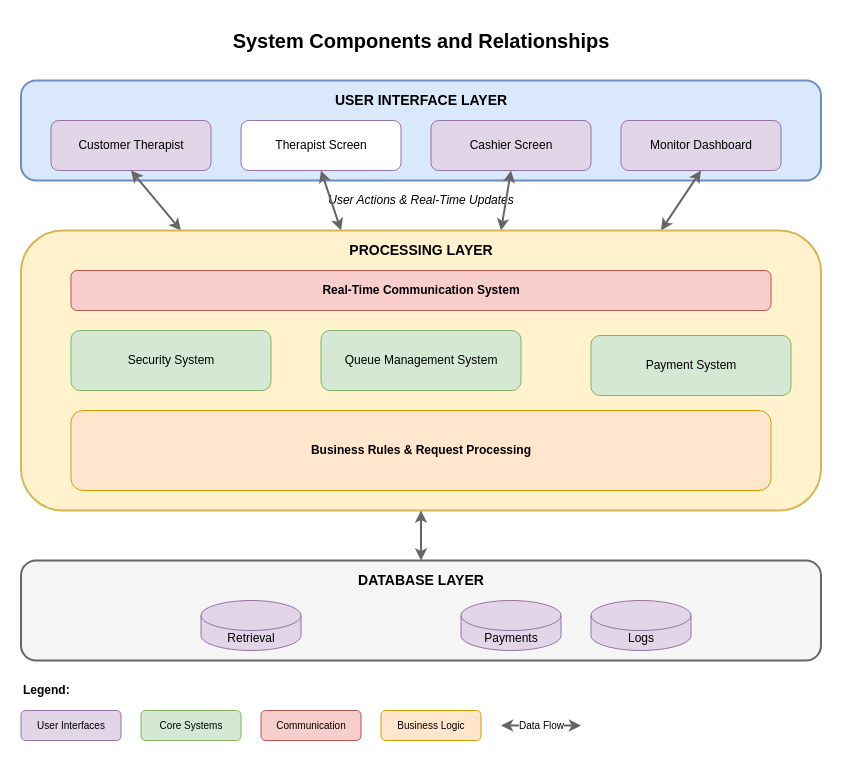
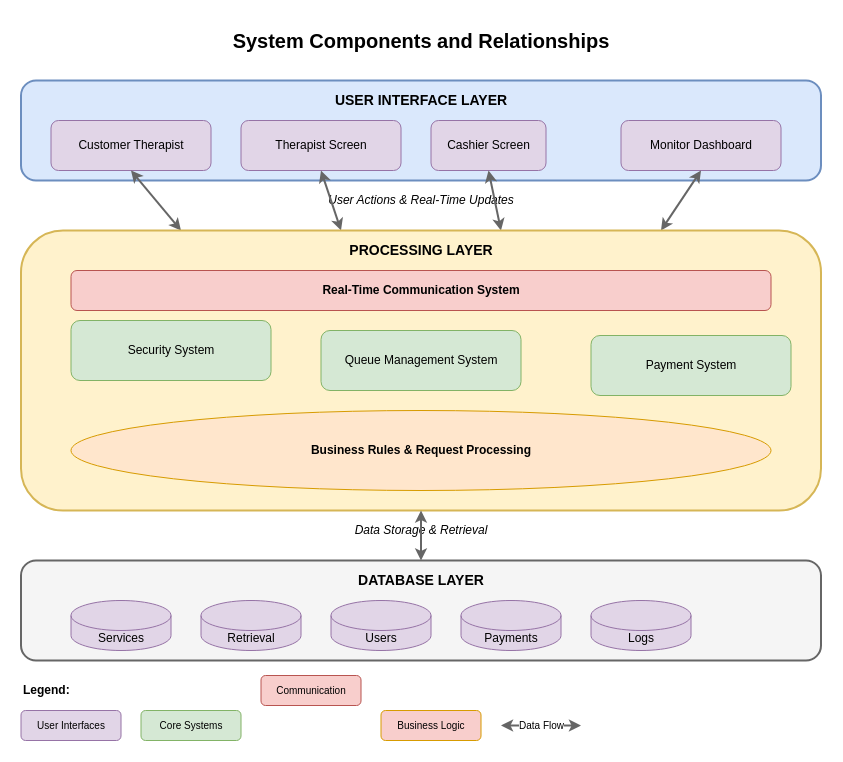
(321, 146) -> (321, 146)
(511, 146) -> (489, 146)
(171, 361) -> (171, 351)
(421, 451) -> (421, 451)
none -> (421, 531)
none -> (121, 626)
none -> (381, 626)
(311, 726) -> (311, 691)
(431, 726) -> (431, 726)
